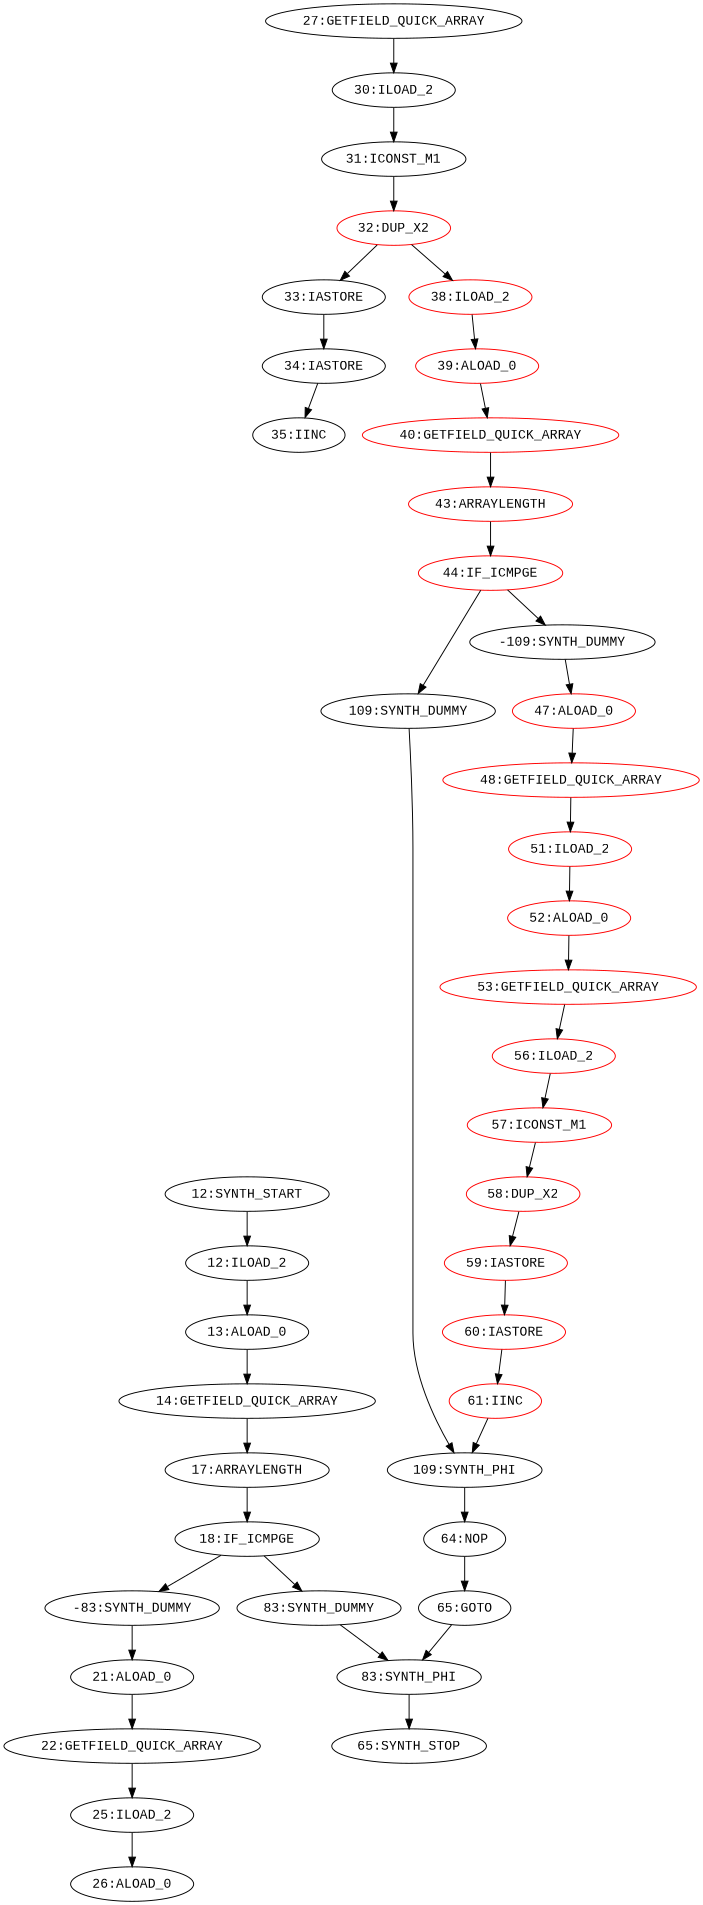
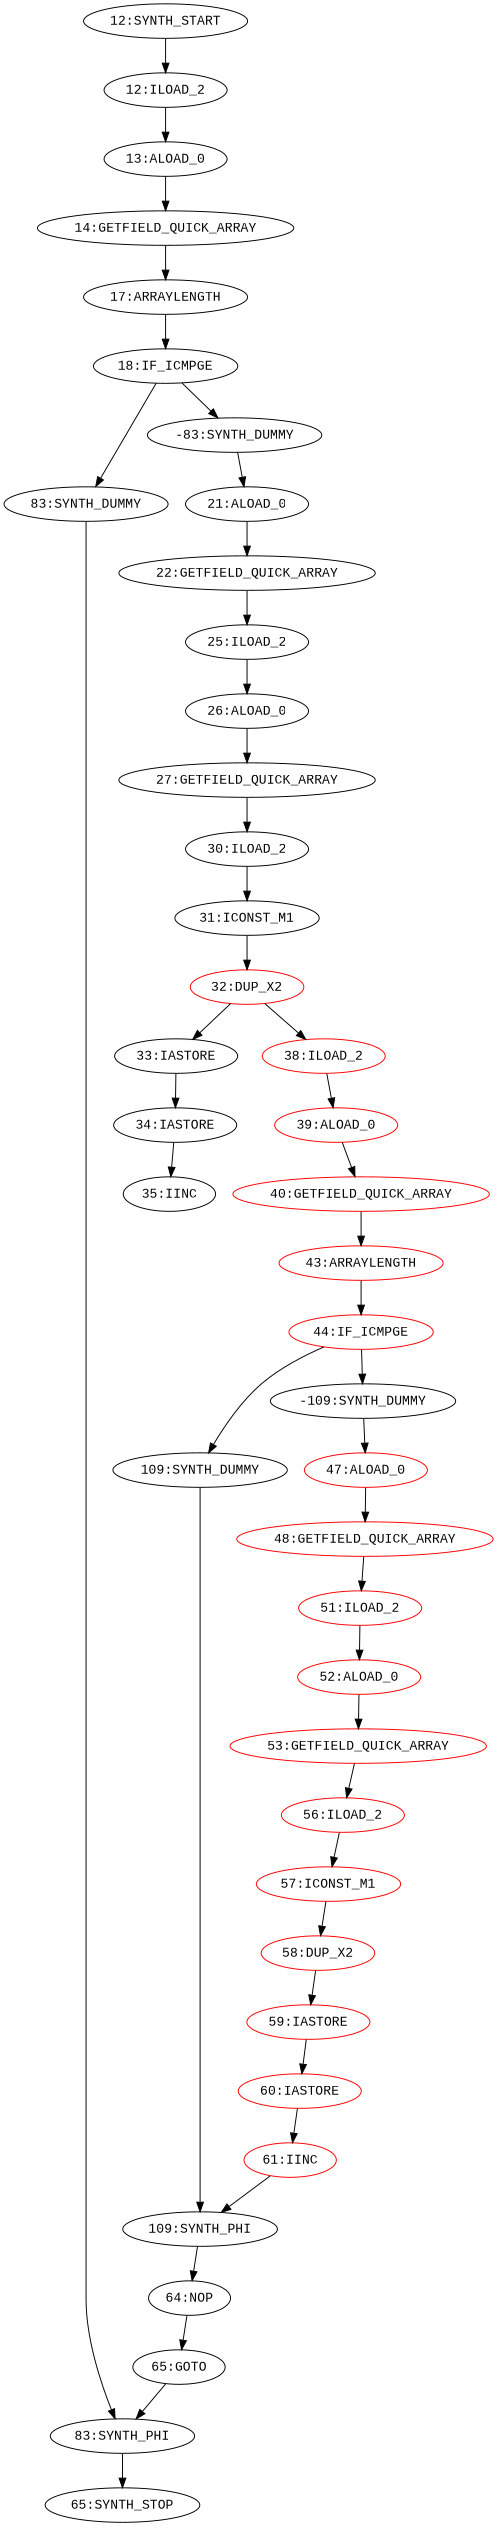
none -> (247, 741)
